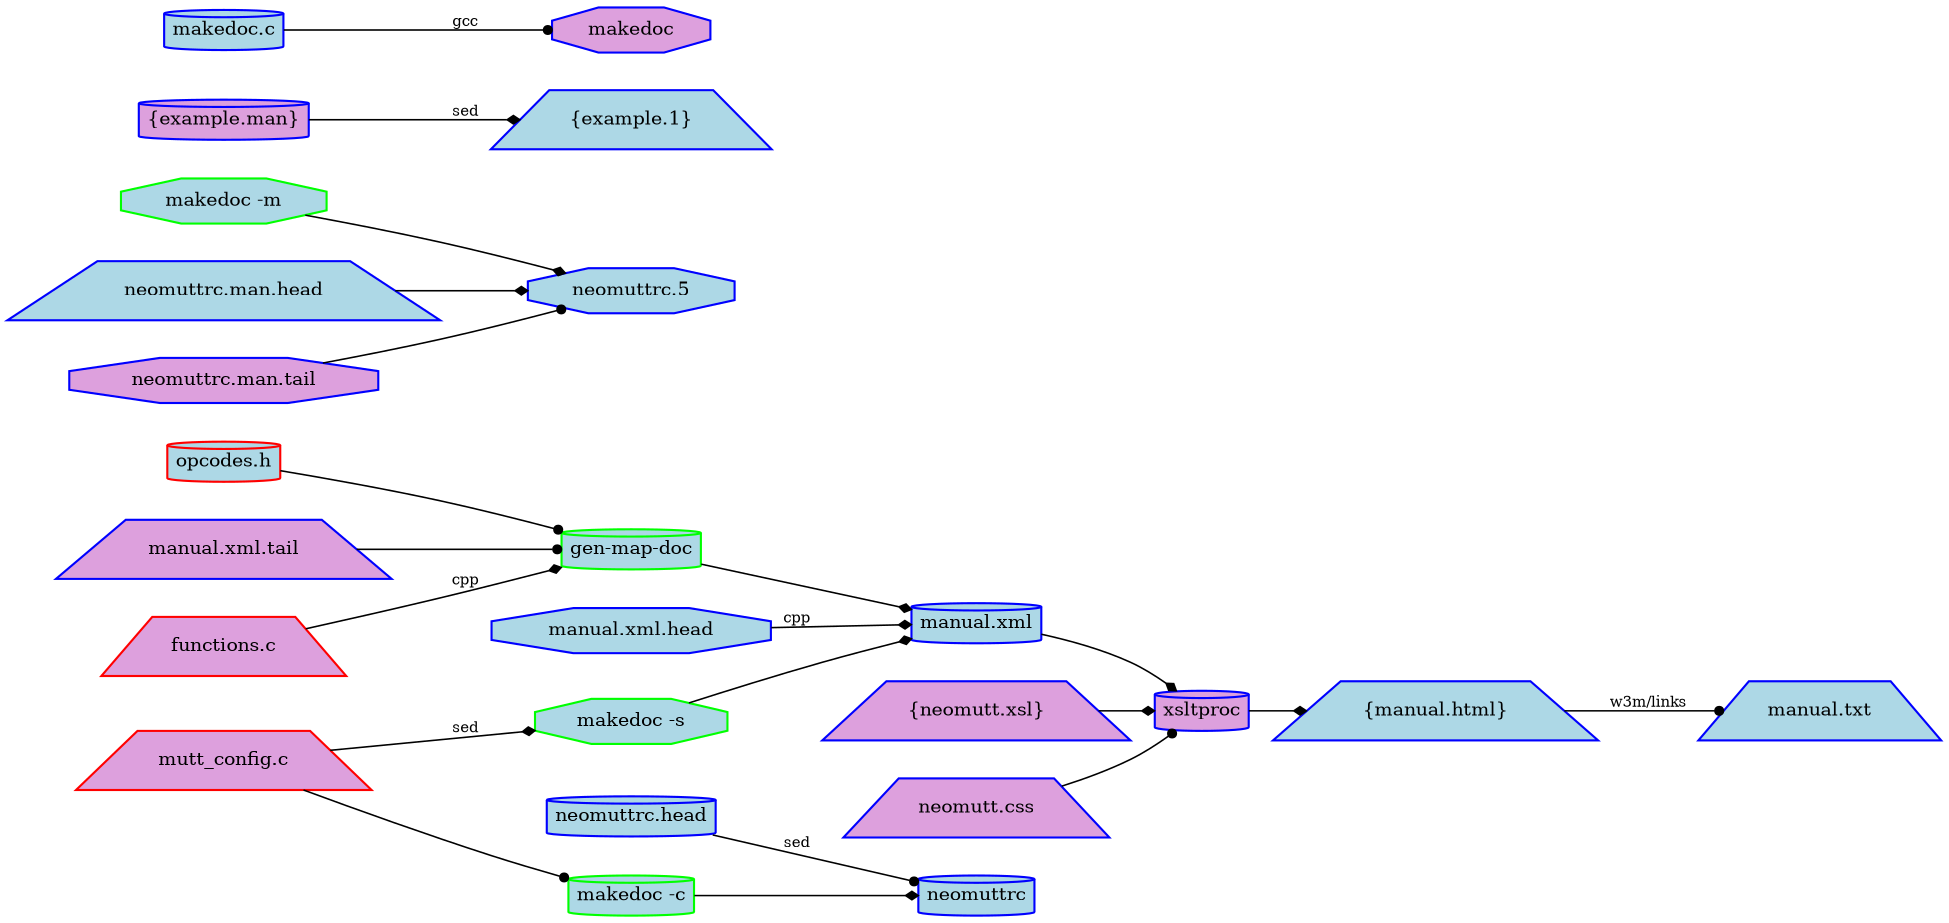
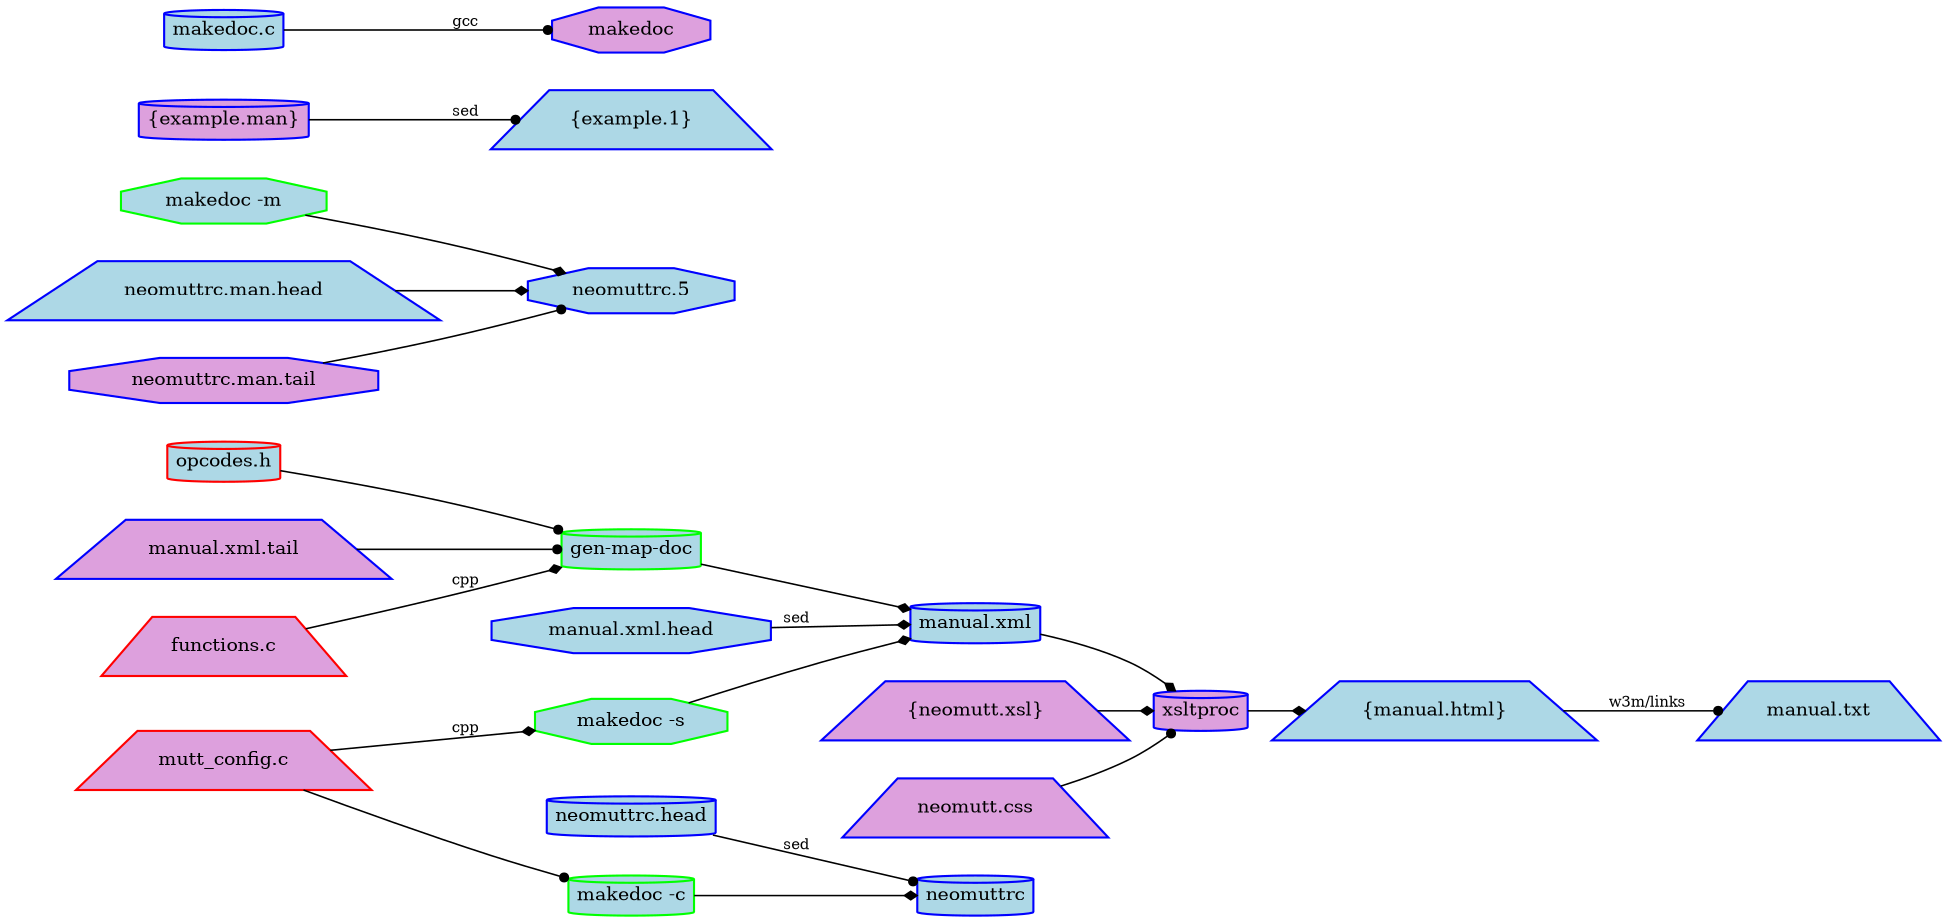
(408, 120) -> (410, 120)
(797, 618) -> (796, 618)
(466, 728) -> (466, 728)
